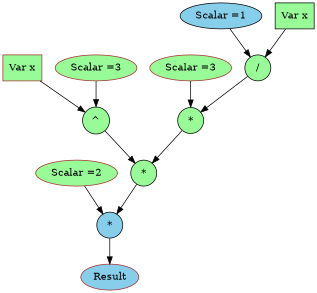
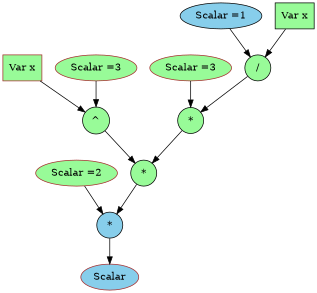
(110, 277) -> (110, 277)
